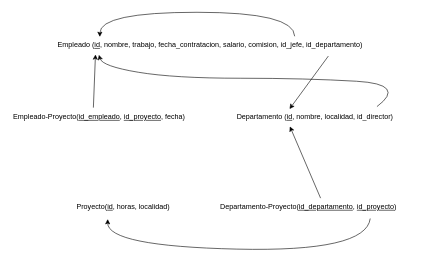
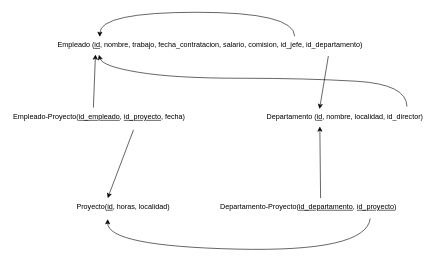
(315, 117) -> (345, 117)
none -> (121, 162)
